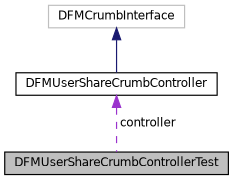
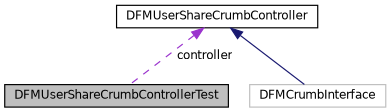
(117, 56) -> (272, 60)
